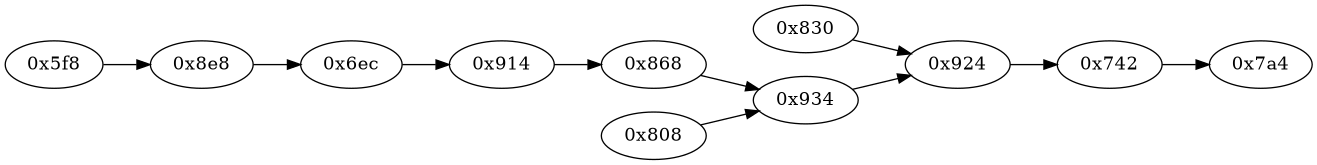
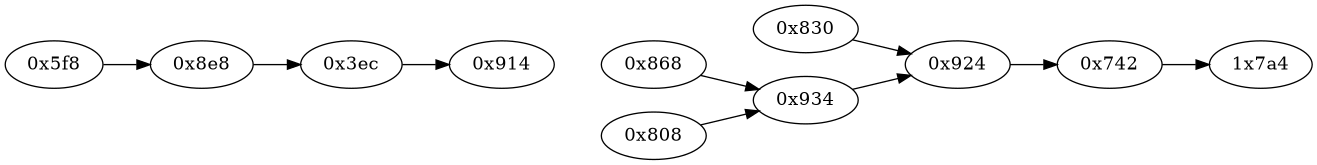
(351, 65) -> (351, 65)
(571, 65) -> none
(1261, 65) -> (1261, 65)
